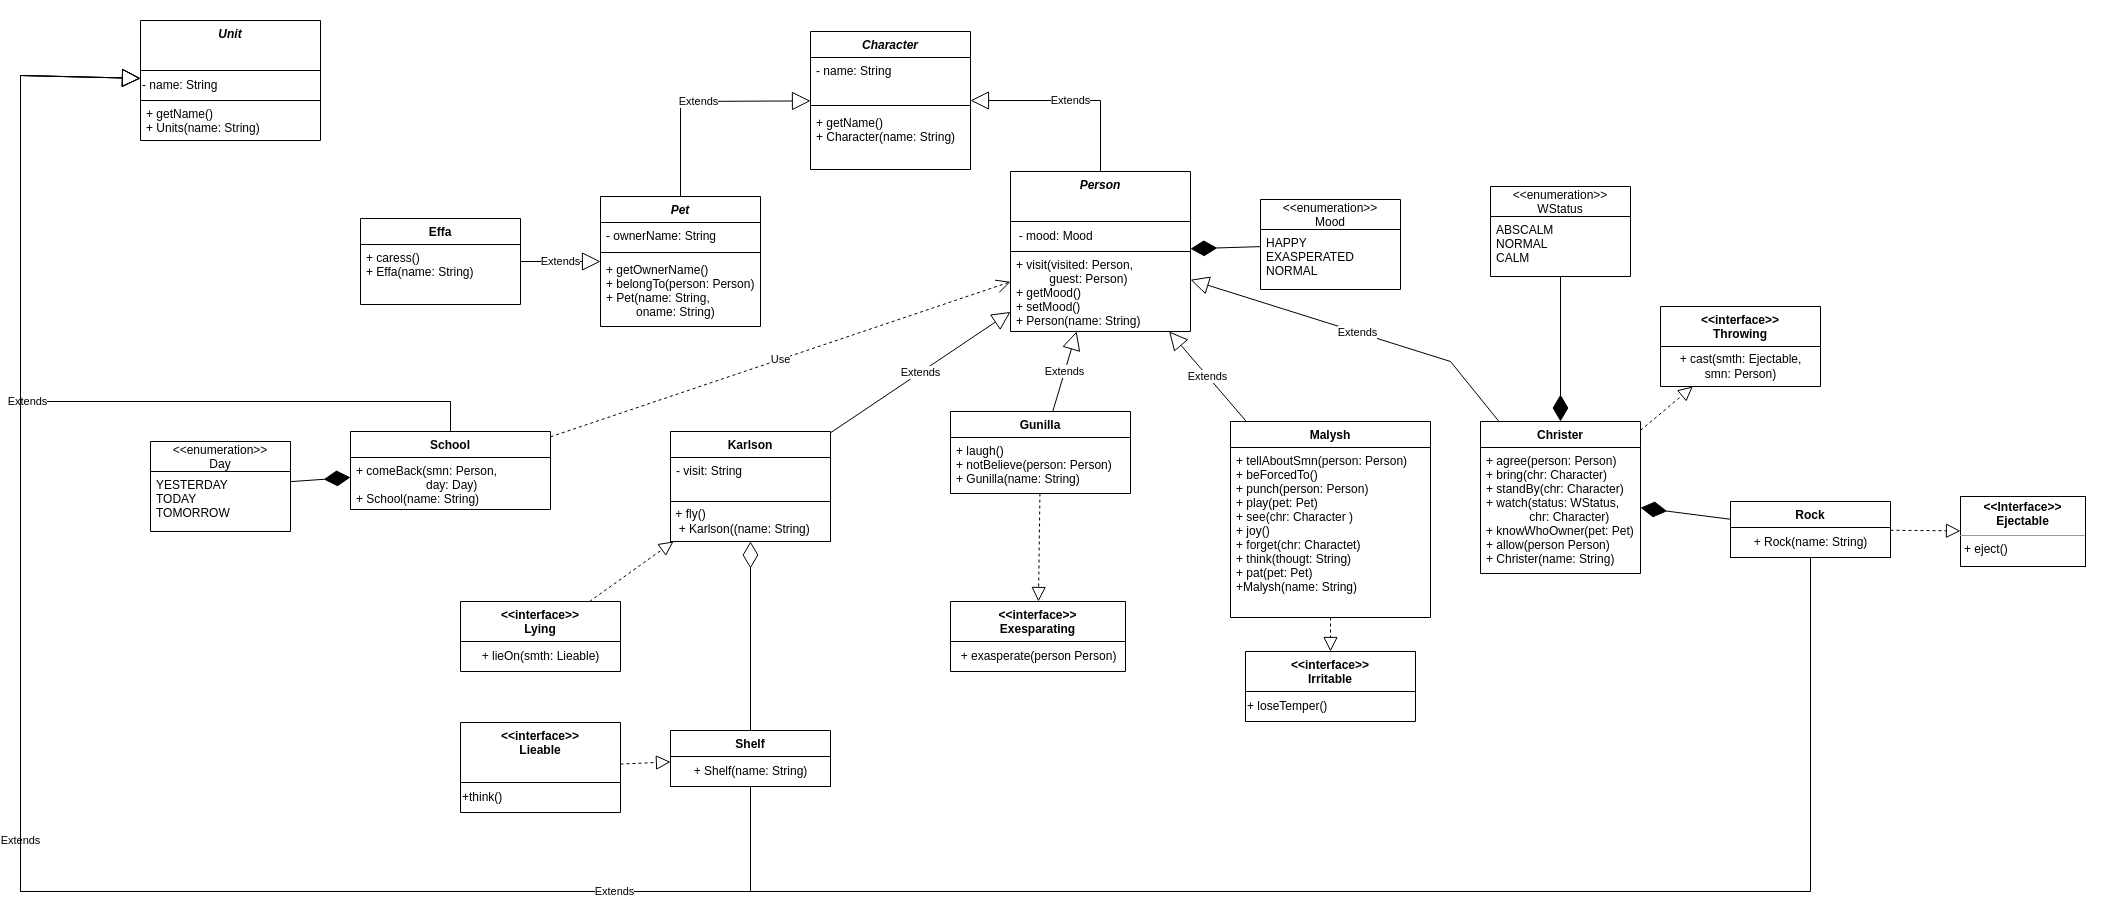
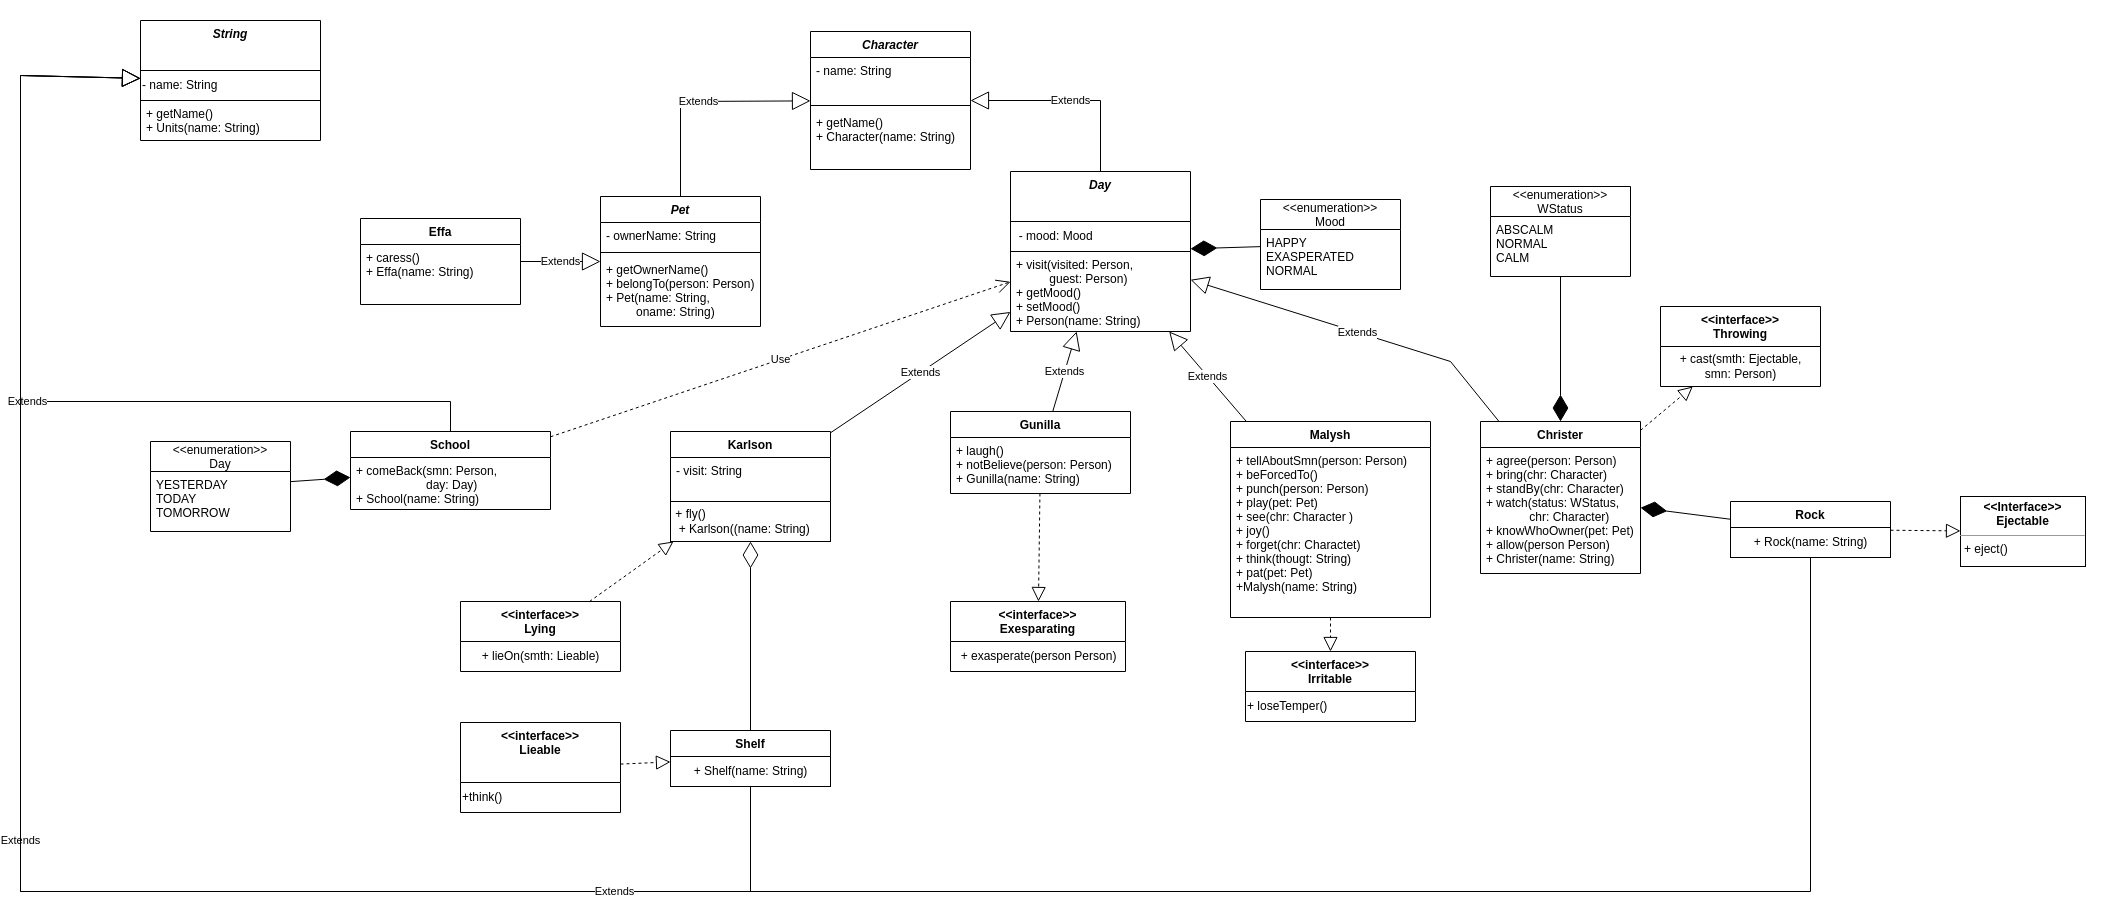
(230, 34) -> (230, 34)
(1100, 185) -> (1100, 185)
